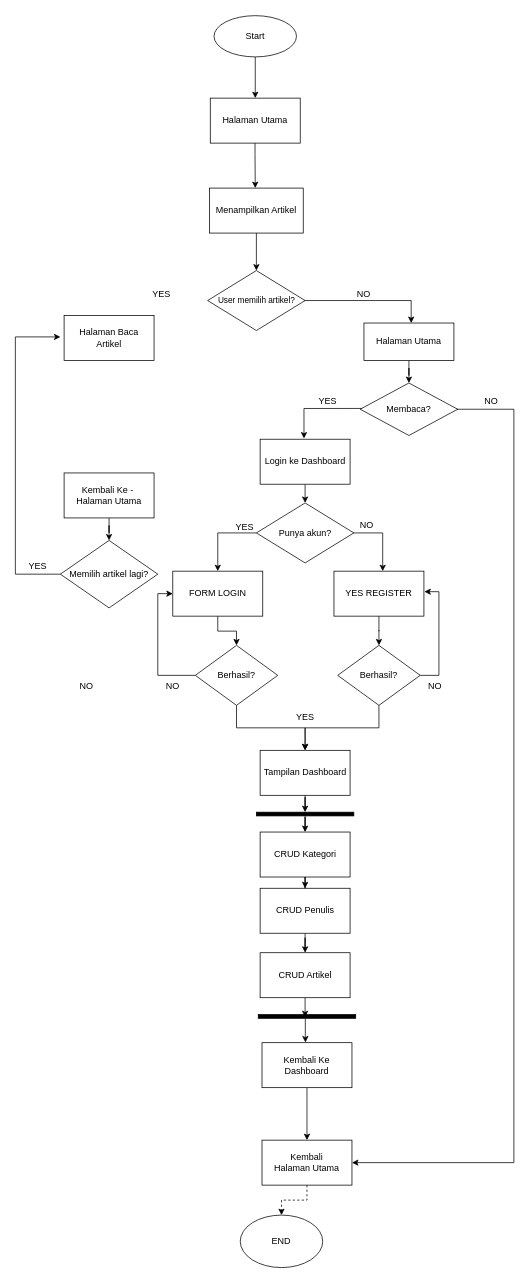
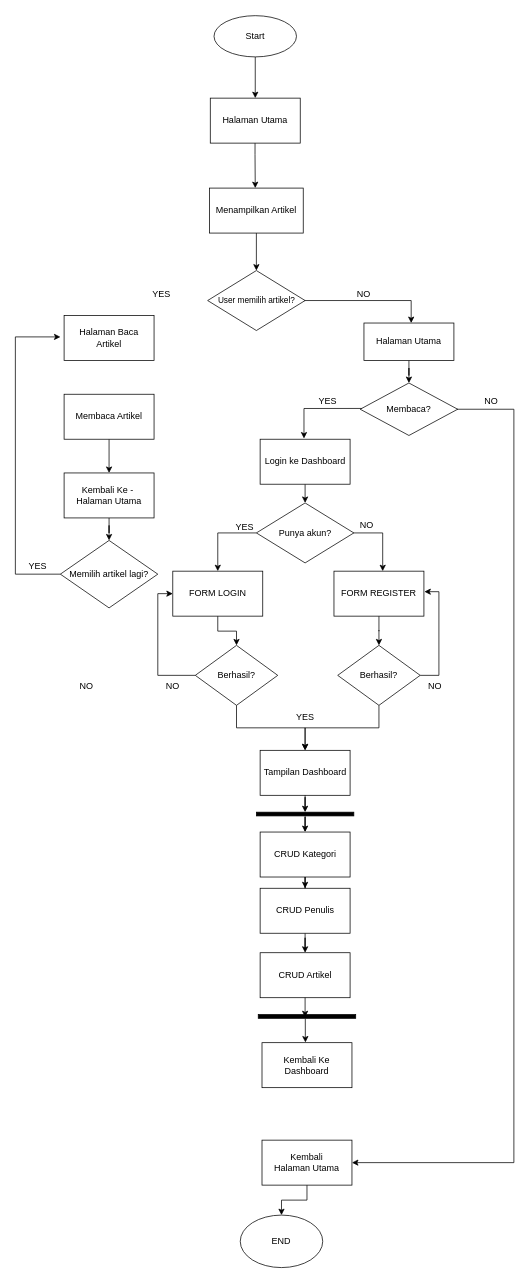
none -> (109, 417)
none -> (109, 466)
(379, 594) -> (379, 594)
(307, 1134) -> none
(297, 1200) -> (297, 1200)
